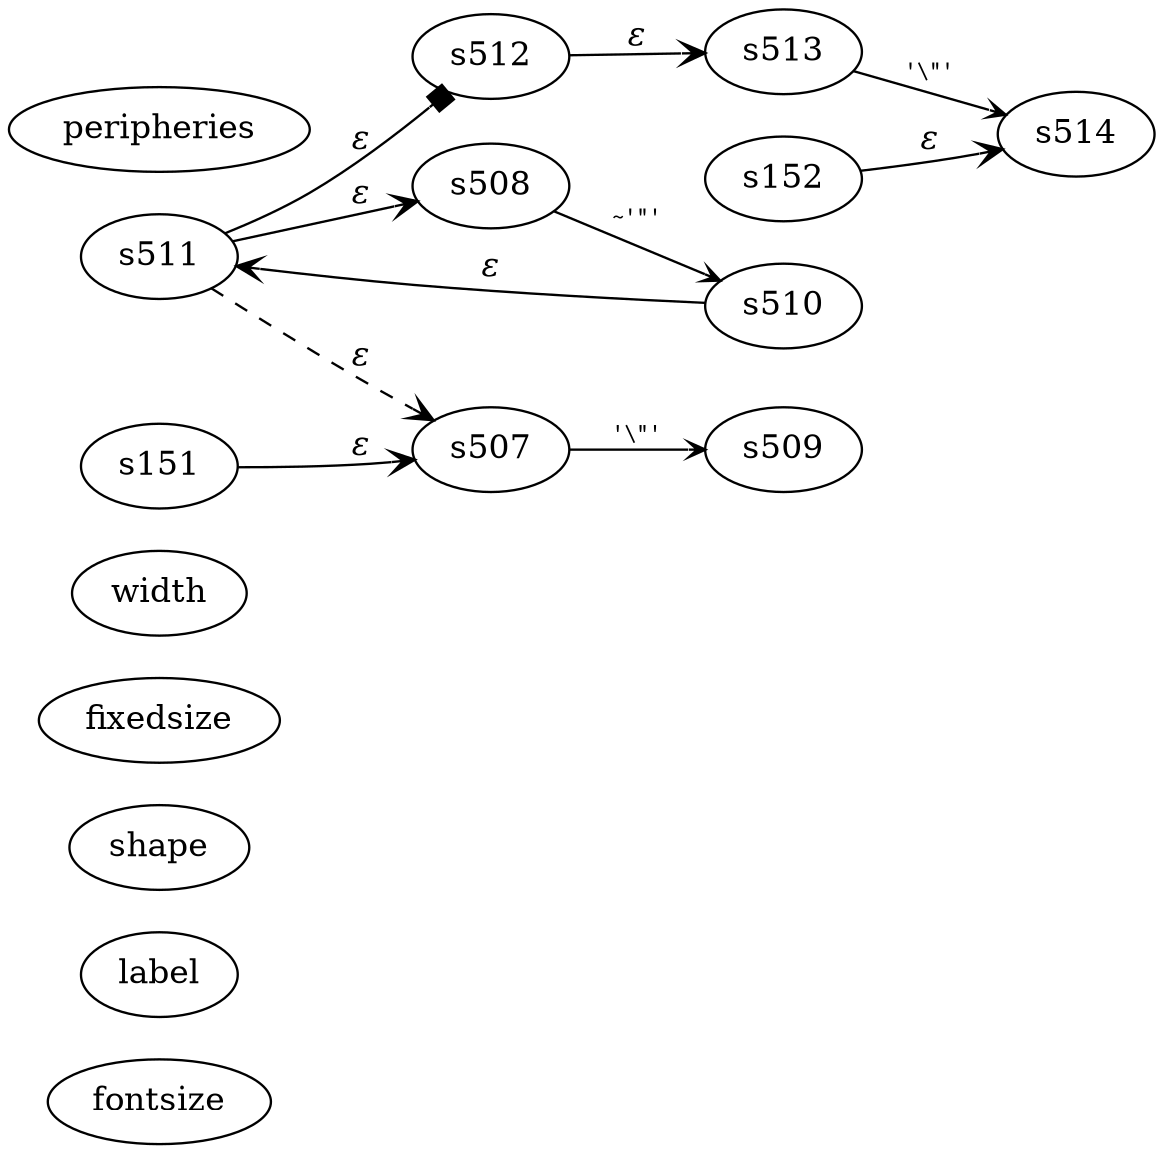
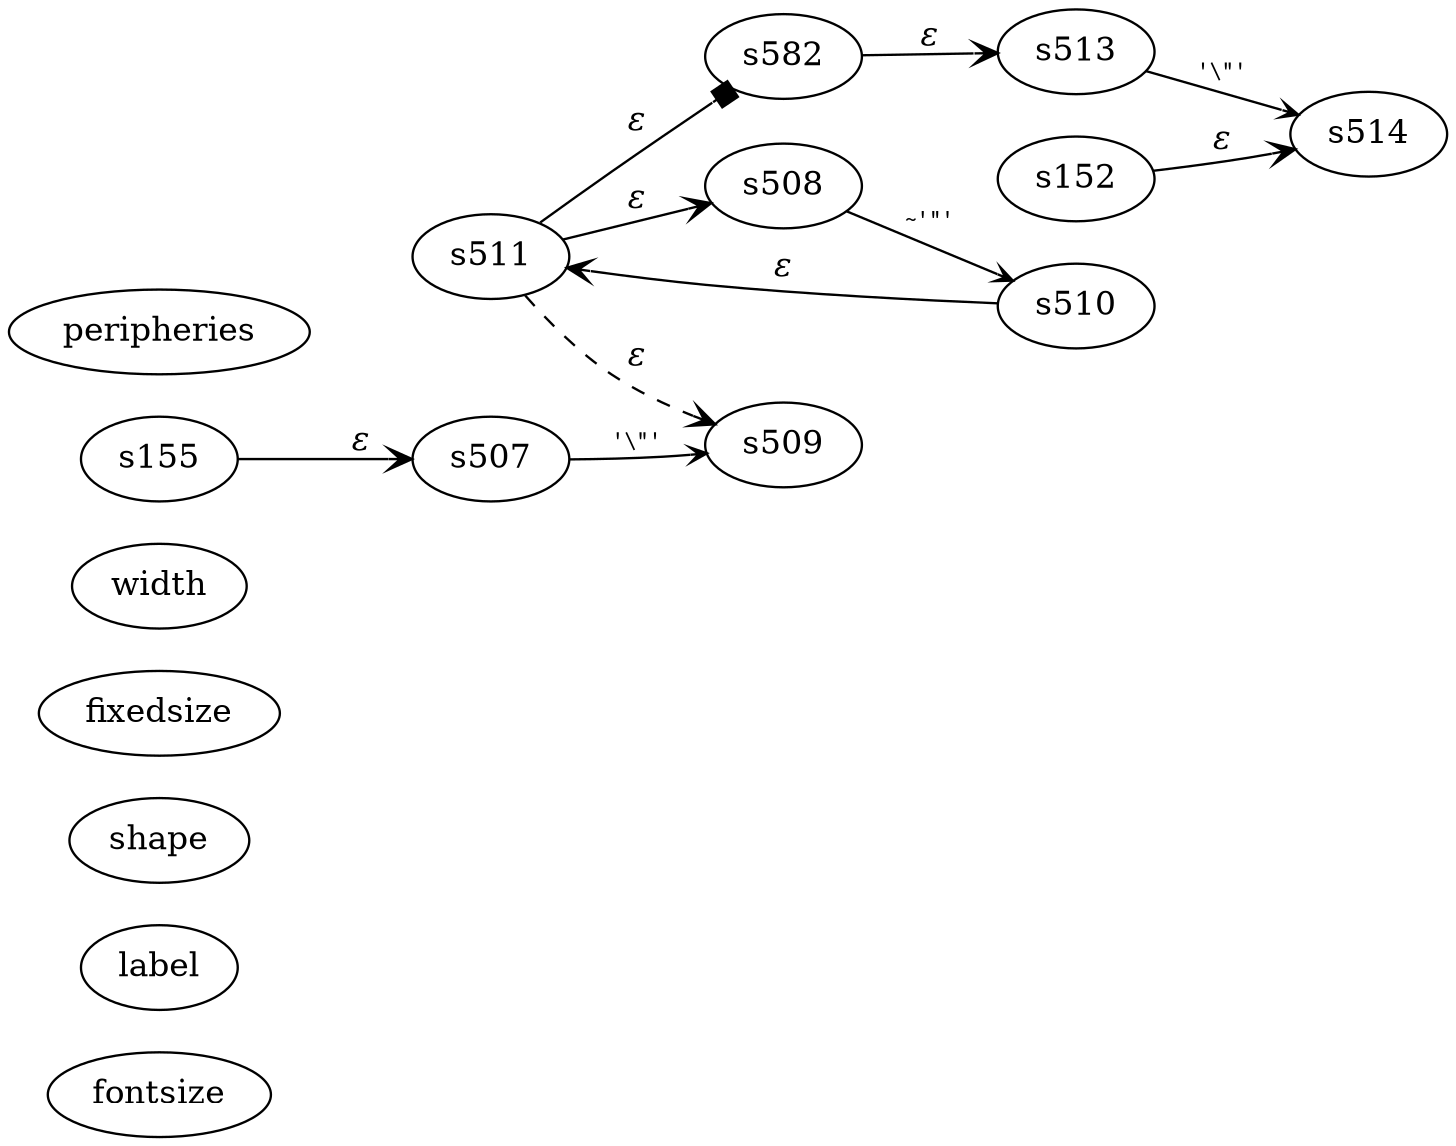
(491, 56) -> (784, 56)
(311, 350) -> (601, 367)
(159, 466) -> (159, 459)
